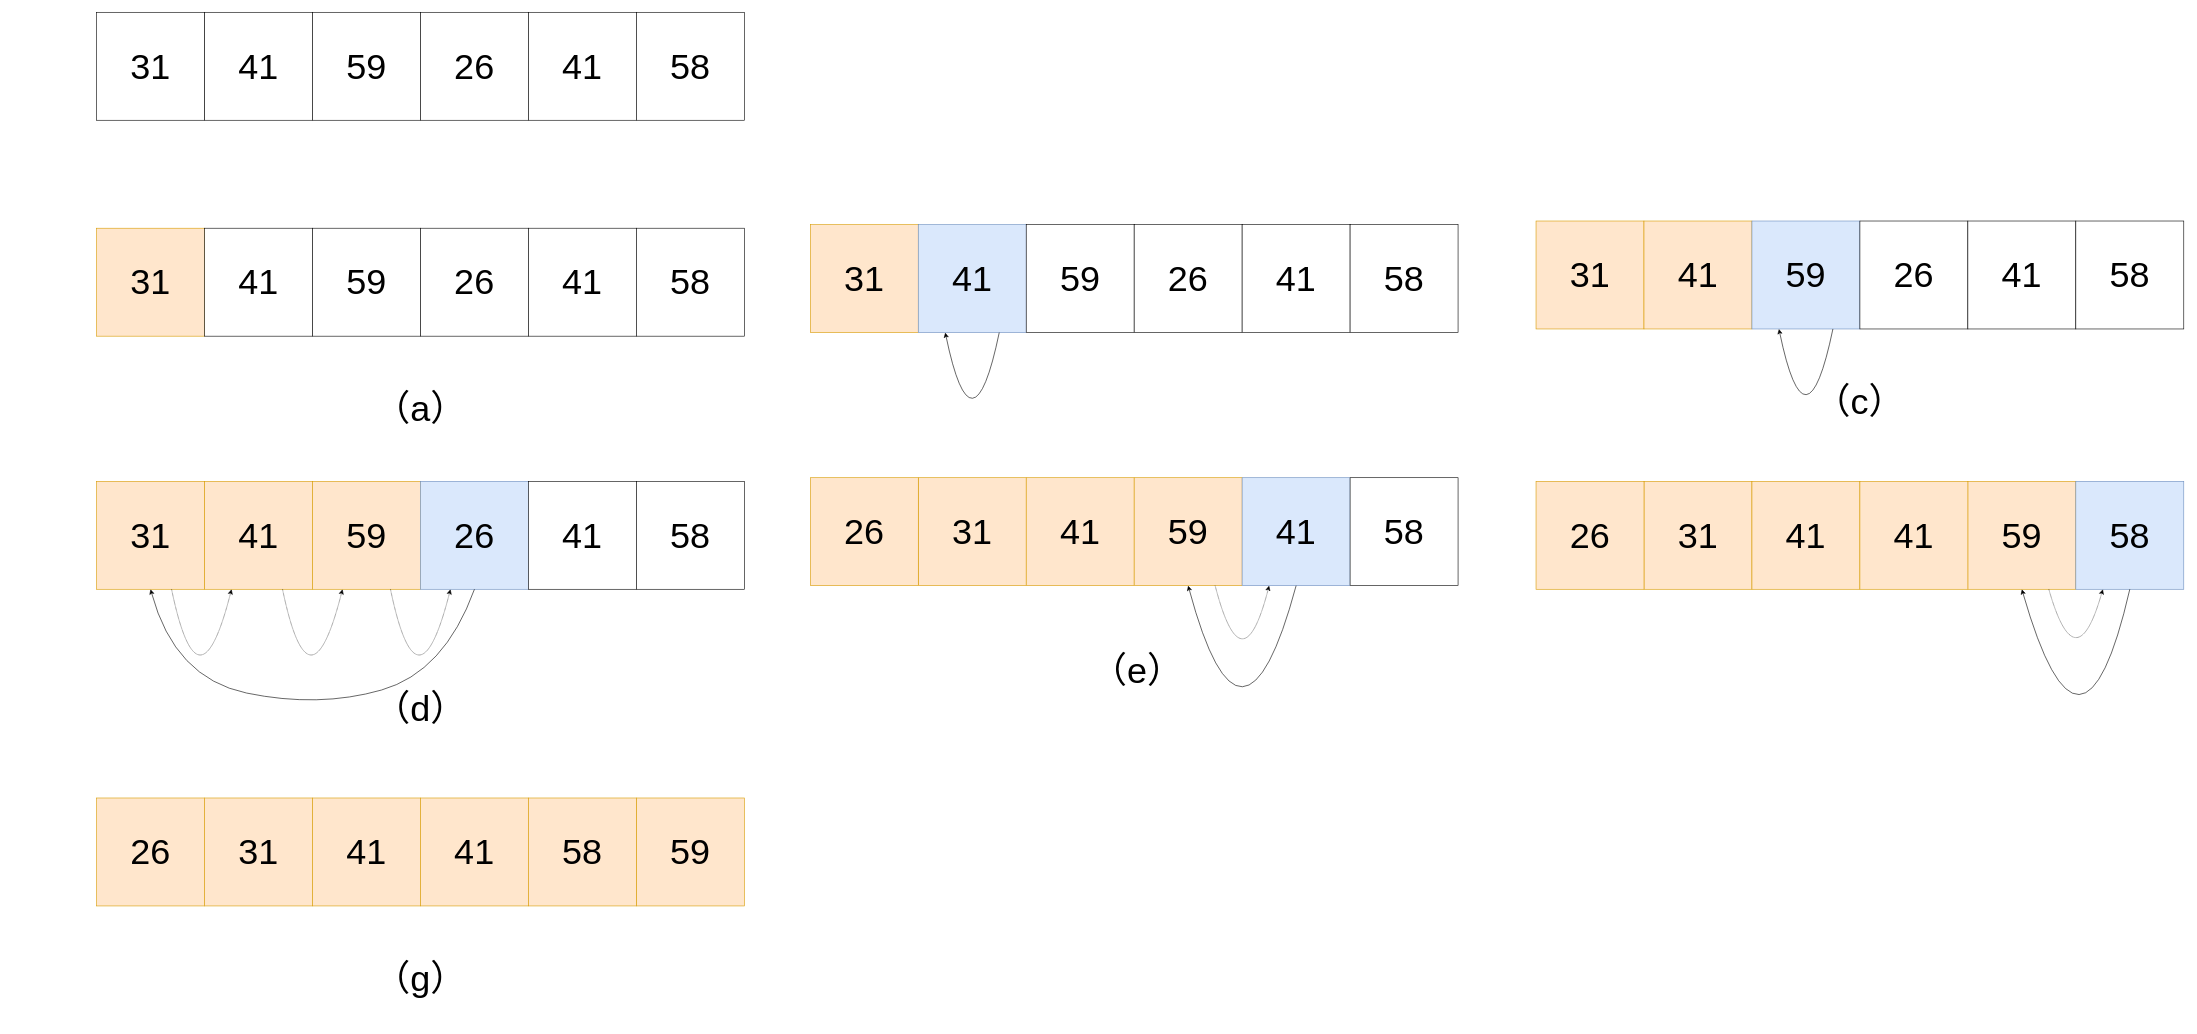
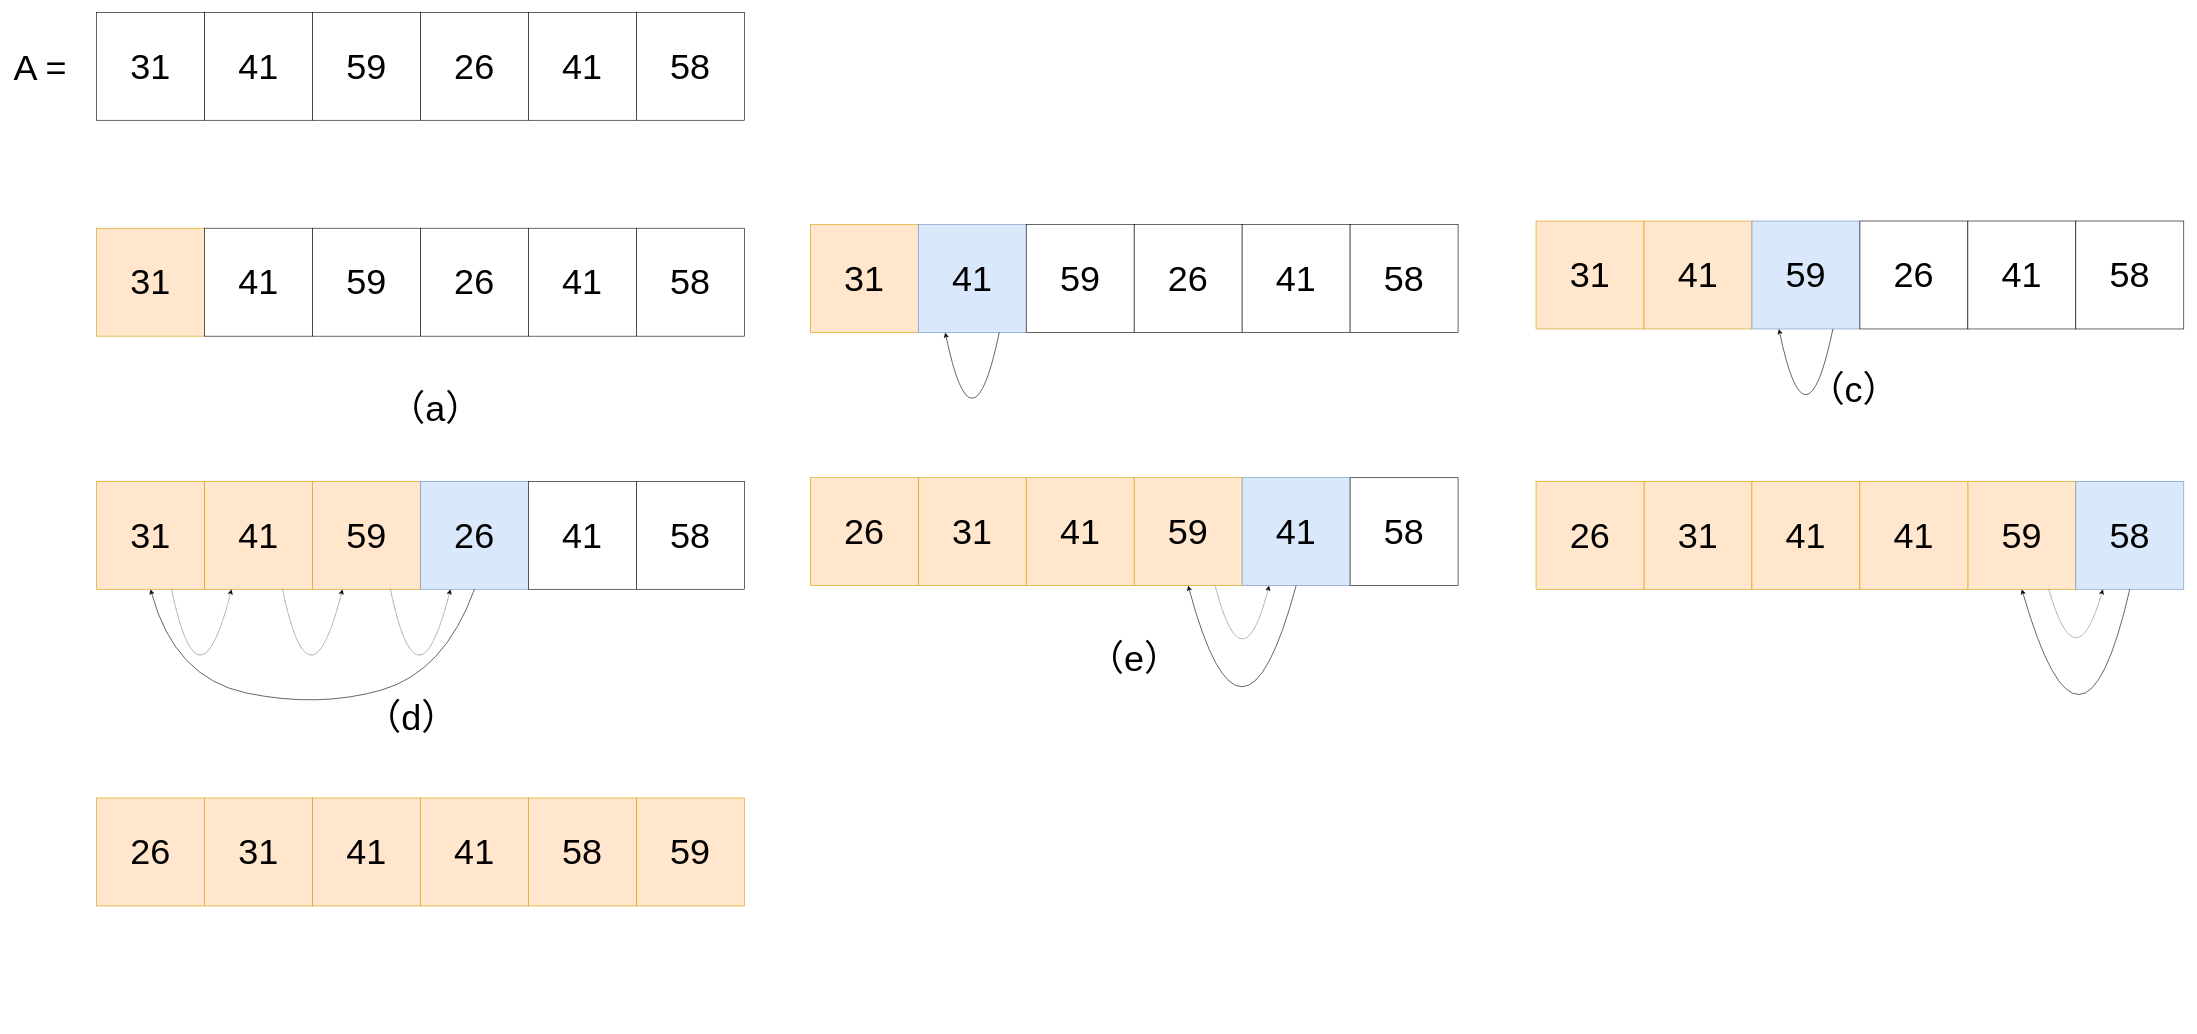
none -> (42, 66)
(1860, 402) -> (1854, 390)
(420, 409) -> (435, 409)
(1137, 671) -> (1134, 659)
(420, 709) -> (411, 718)
(420, 979) -> none
